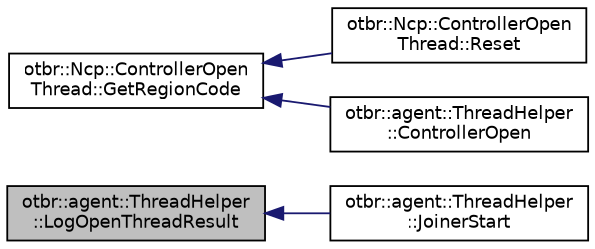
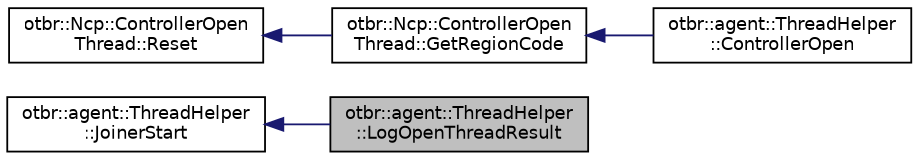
(307, 57) -> (307, 35)
(307, 213) -> (307, 124)
